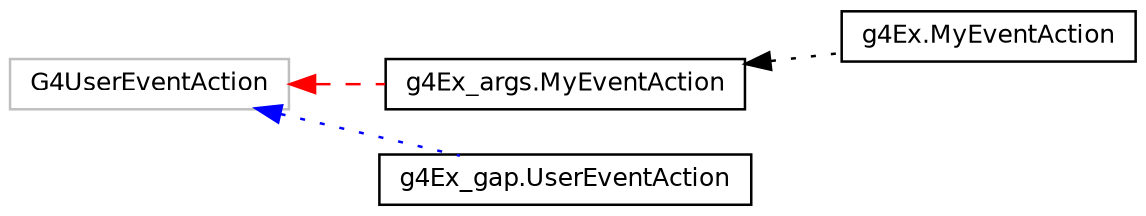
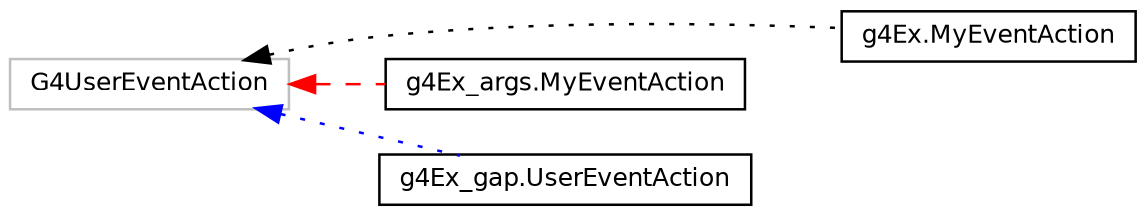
(806, 57) -> (554, 26)
